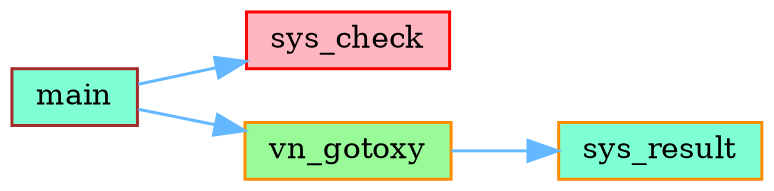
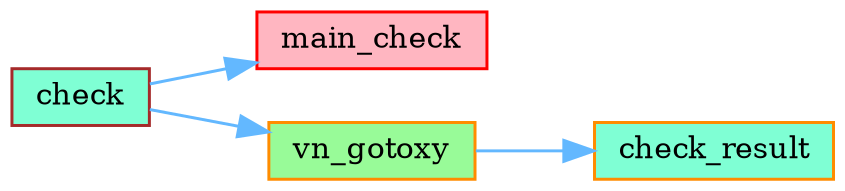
(348, 40) -> (372, 40)
(75, 97) -> (81, 97)
(660, 151) -> (714, 151)
